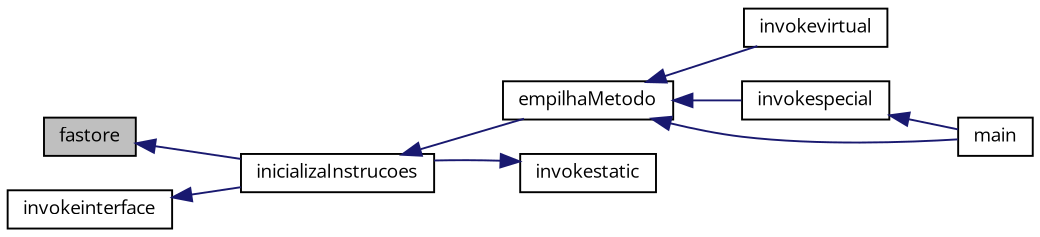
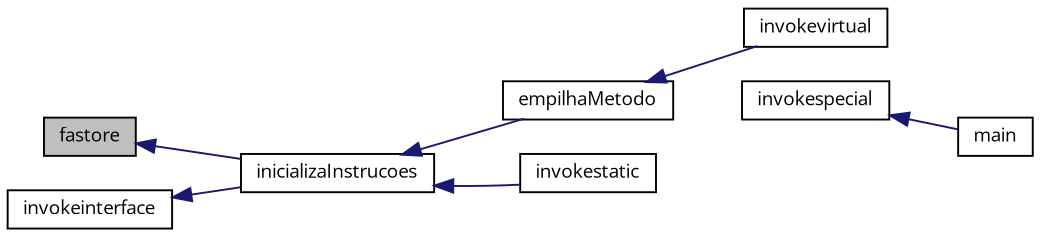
(717, 100) -> none
(813, 142) -> none
(467, 160) -> (487, 186)
